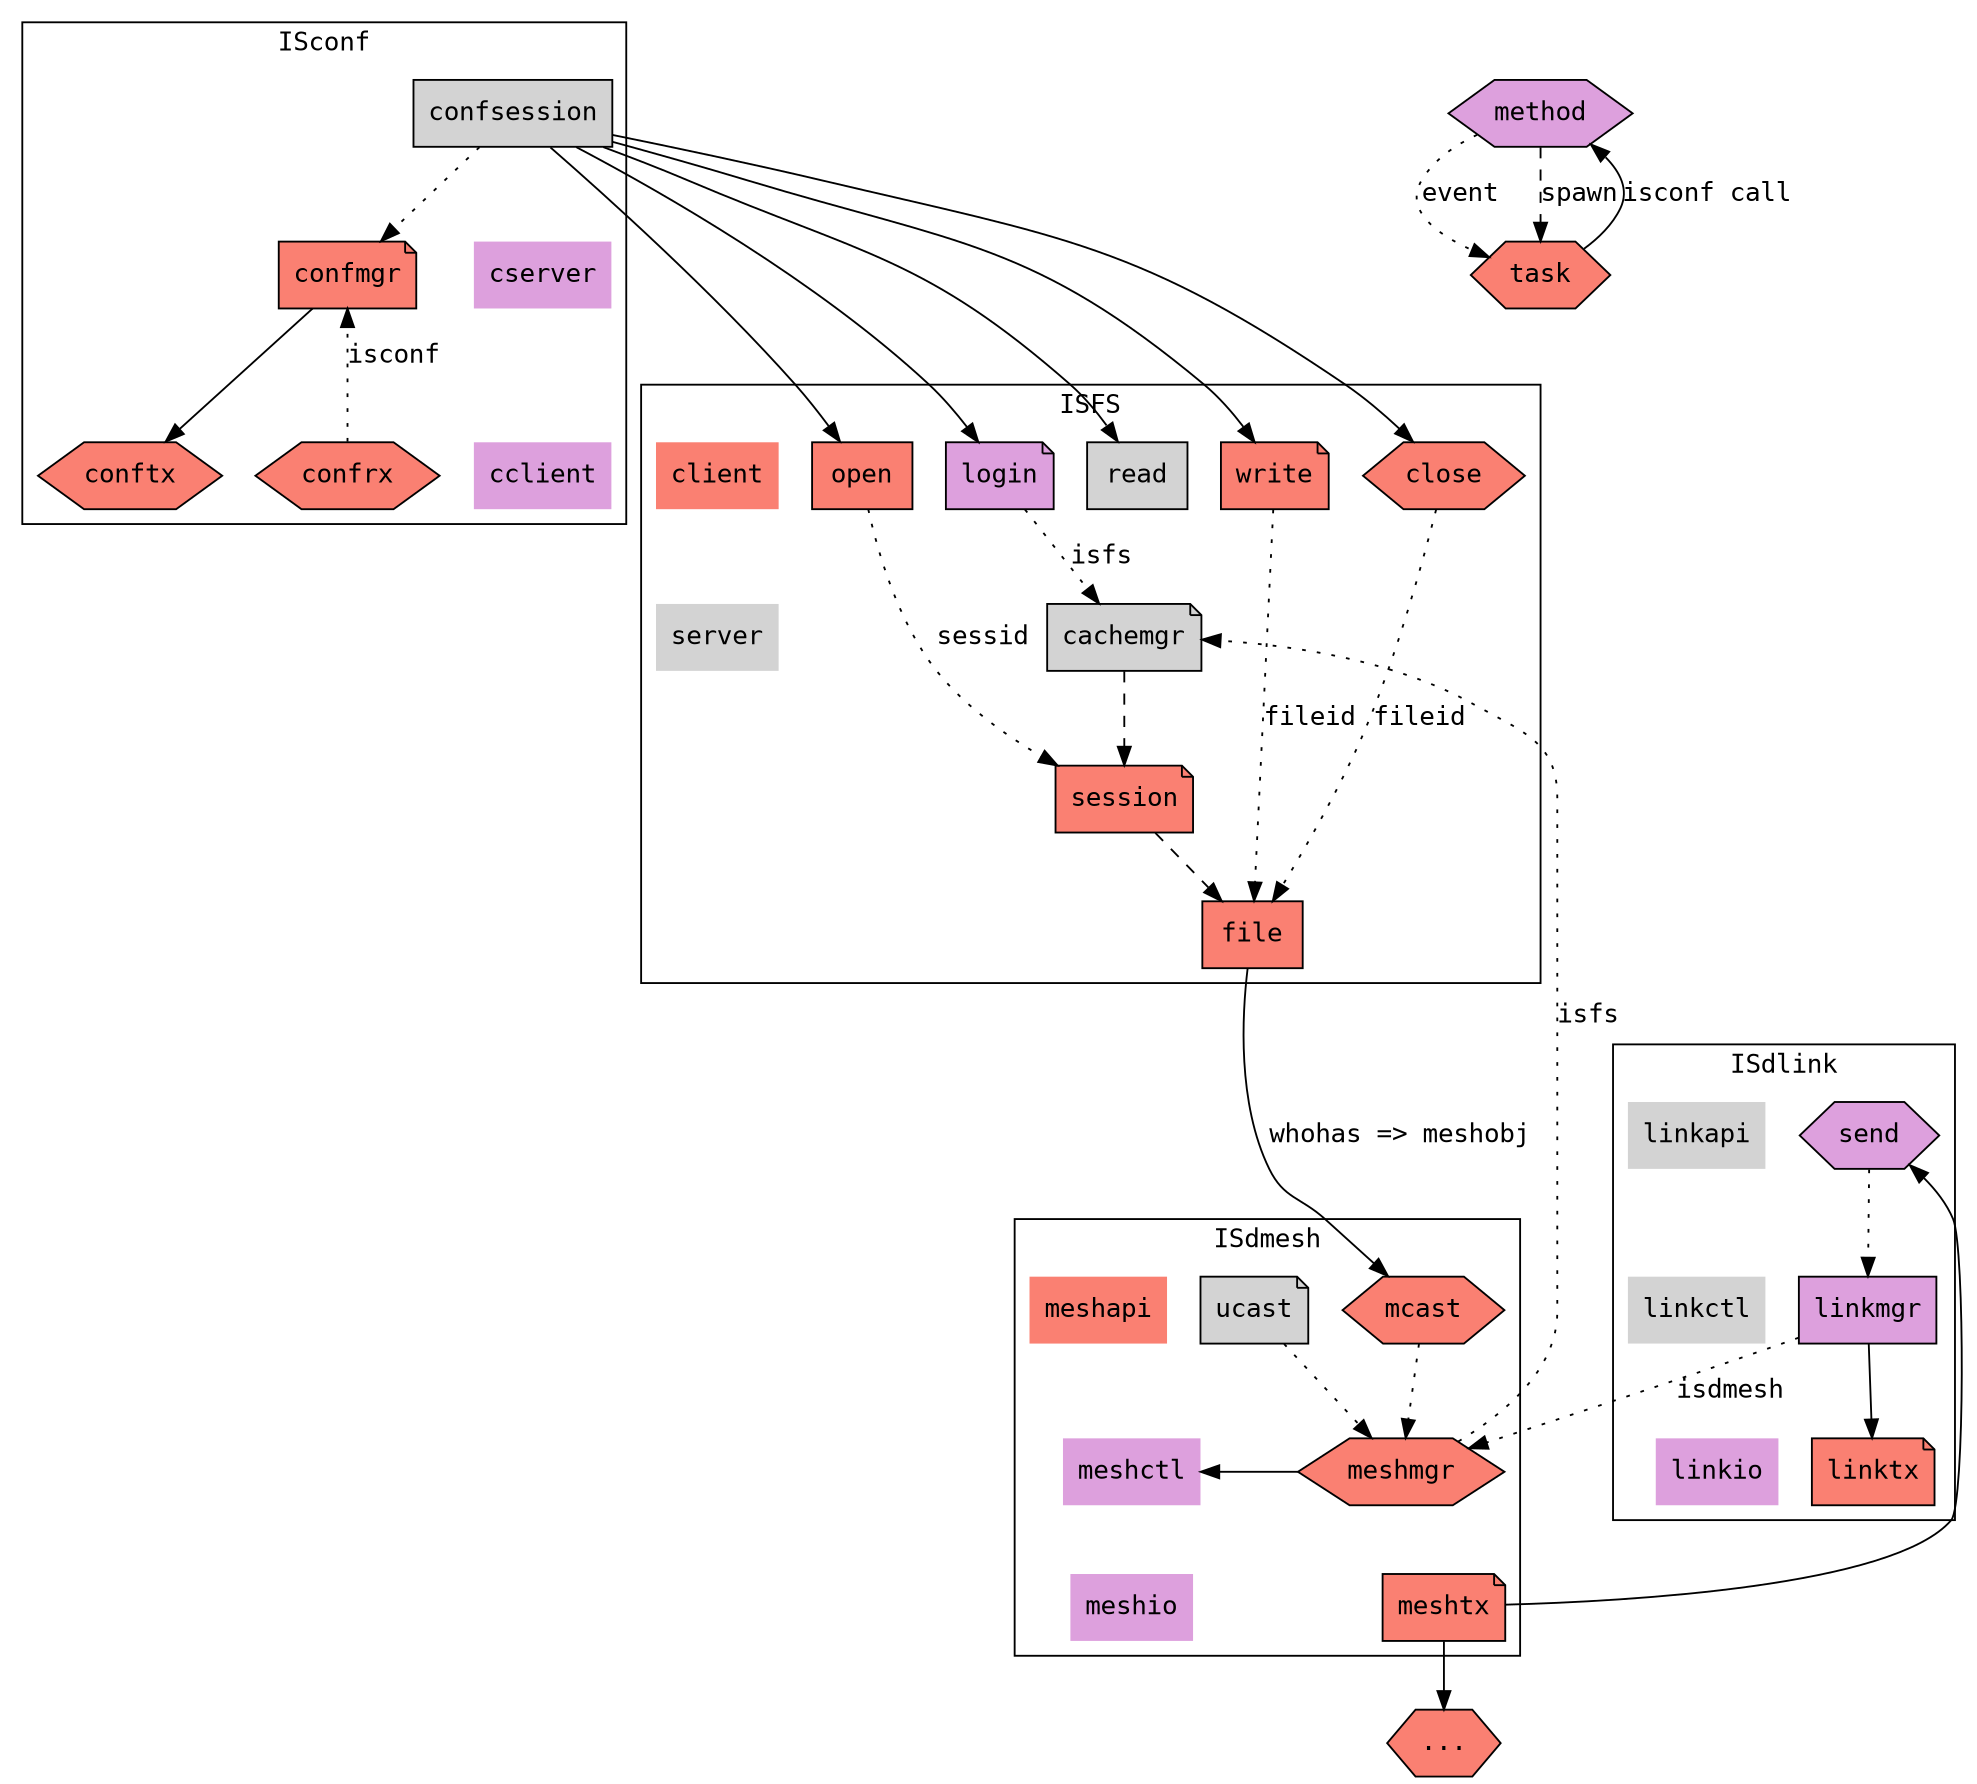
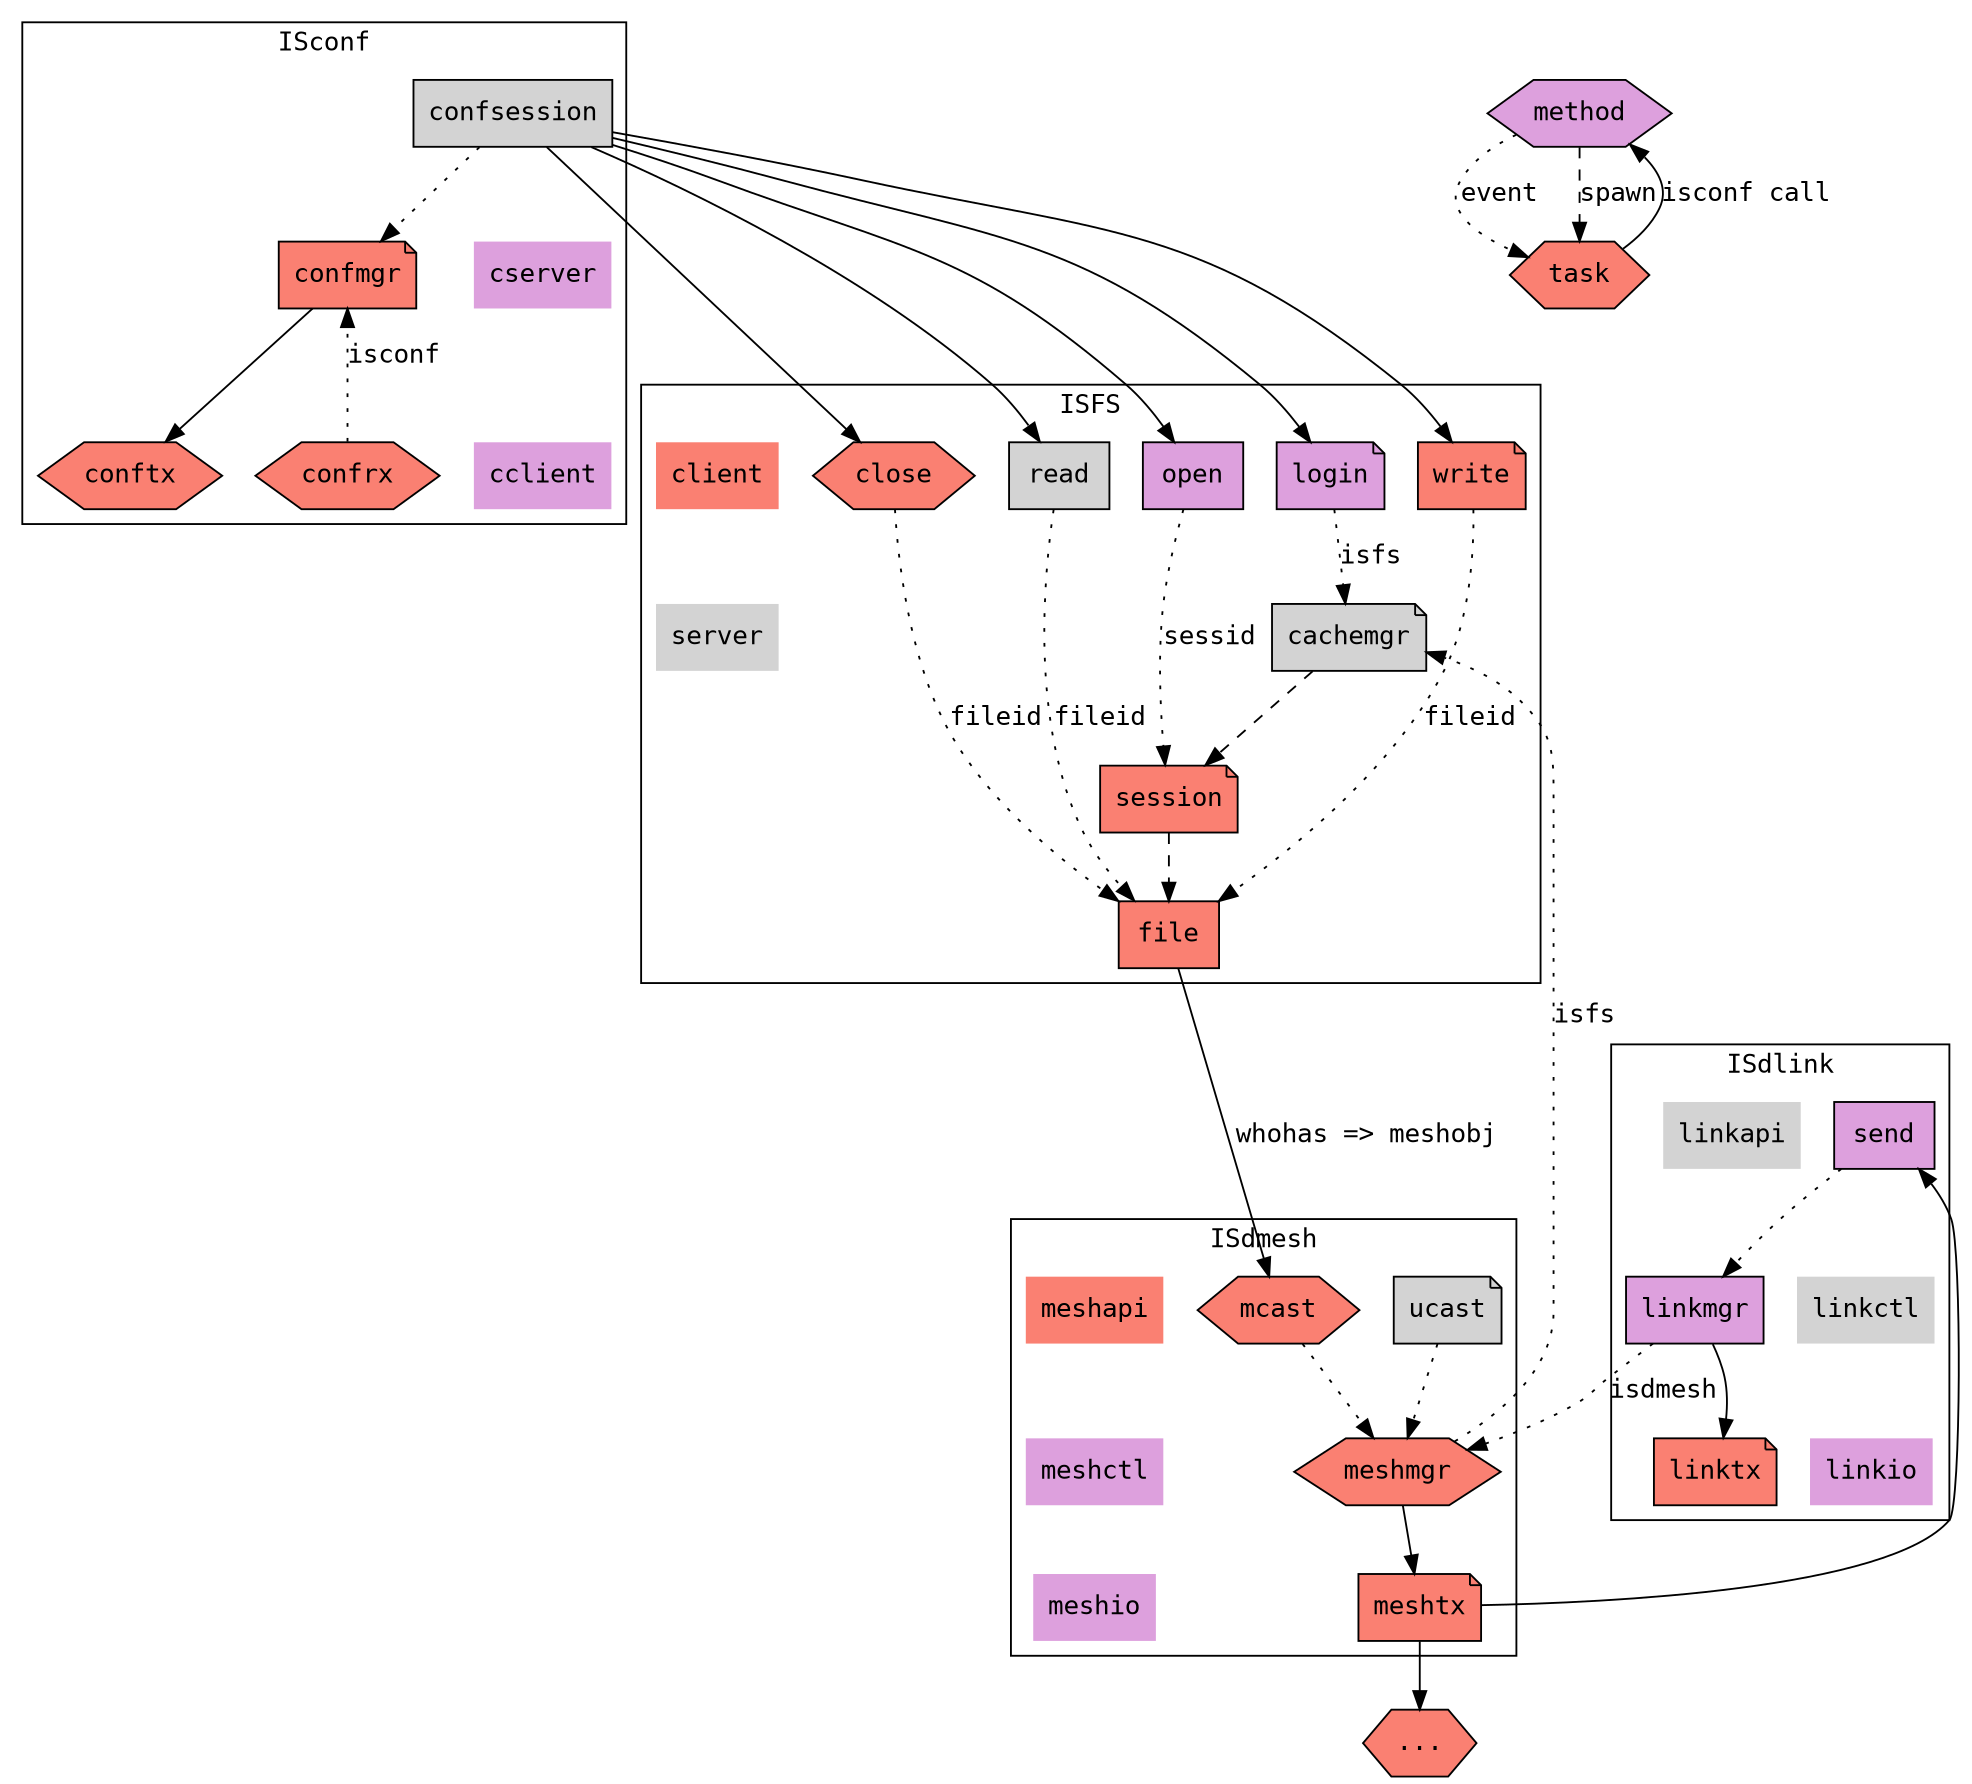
(862, 476) -> (1193, 476)
none -> (1049, 707)
(1869, 1135) -> (1884, 1135)
(1259, 1472) -> (1407, 1530)
